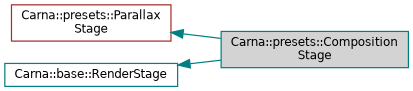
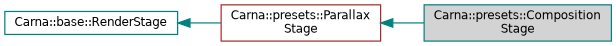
(205, 62) -> (206, 23)
